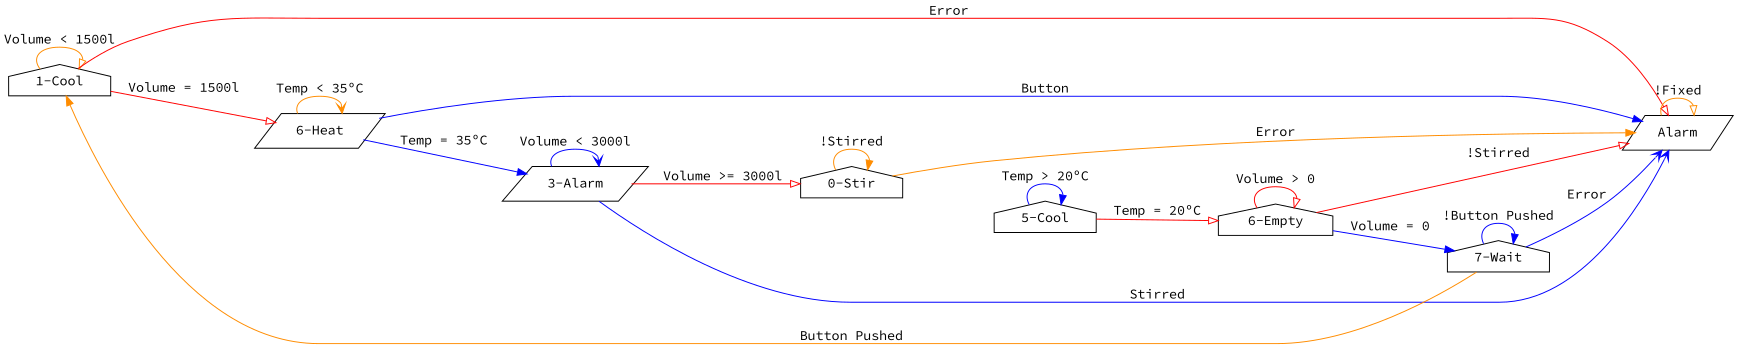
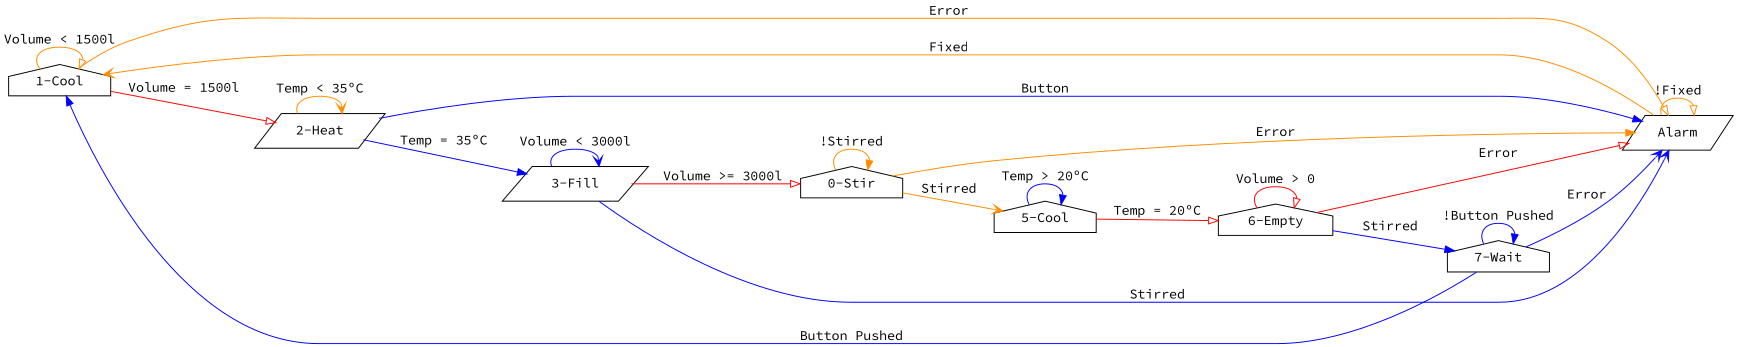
(884, 18) -> (884, 18)
none -> (890, 55)
(320, 131) -> (320, 131)
(1498, 154) -> (1498, 154)
(575, 184) -> (575, 184)
none -> (948, 201)
(1390, 227) -> (1390, 227)
(724, 344) -> (724, 344)
